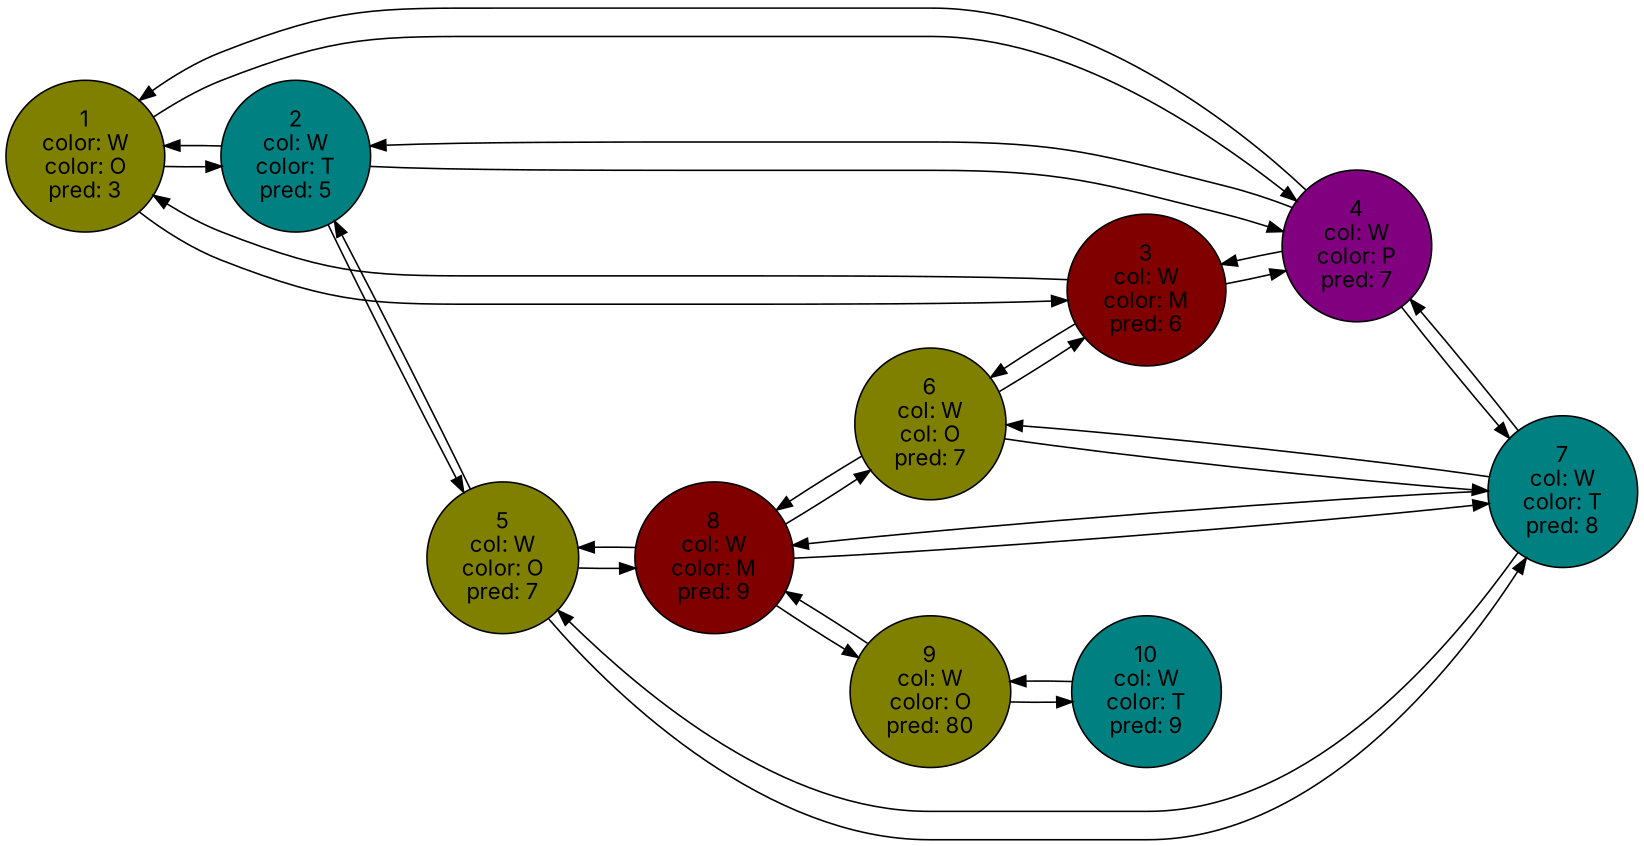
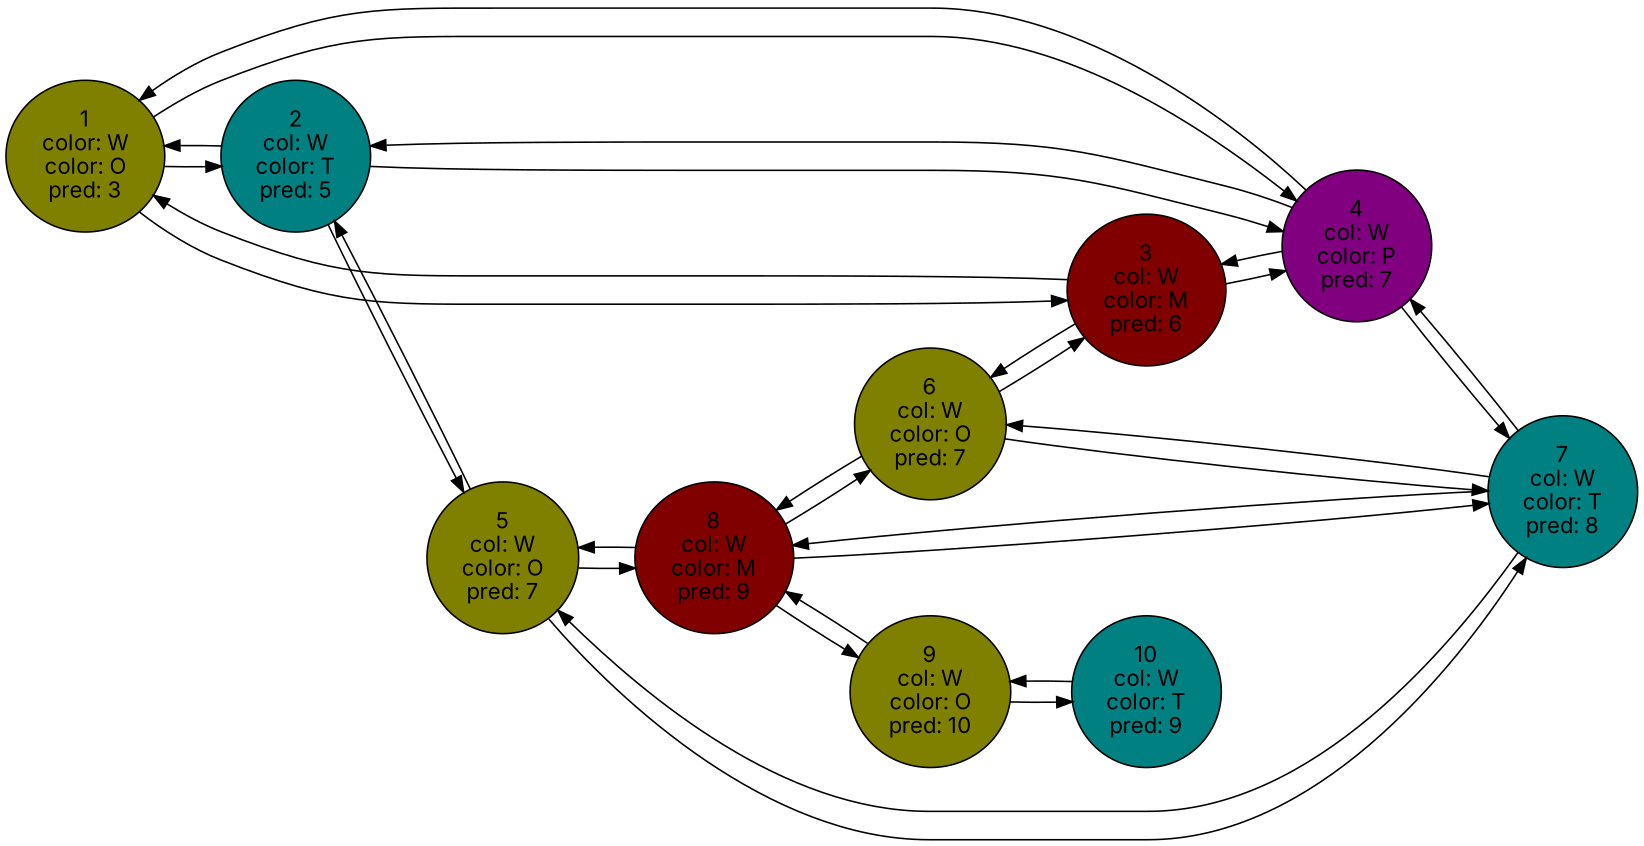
(930, 424) -> (930, 424)
(930, 692) -> (930, 692)
